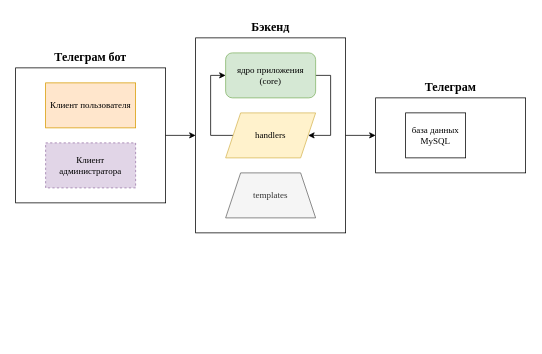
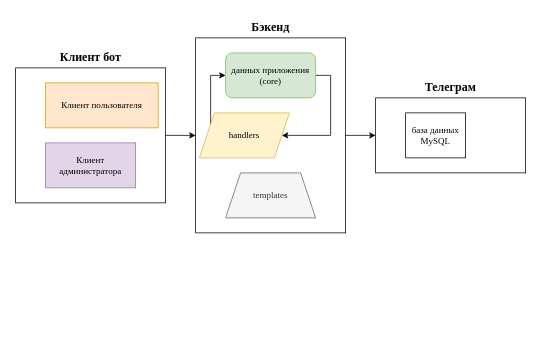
(90, 57) -> (90, 57)
(270, 75) -> (270, 75)
(90, 105) -> (102, 105)
(270, 135) -> (244, 135)
(90, 165) -> (90, 165)
